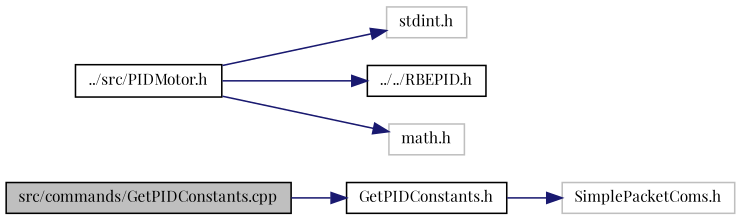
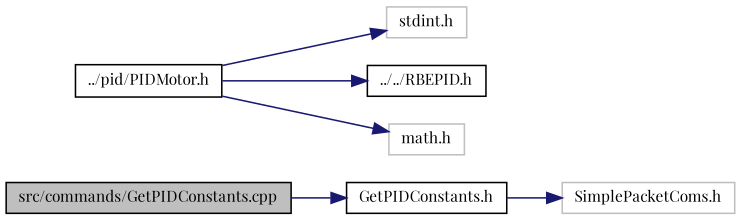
(149, 81) -> (149, 81)
